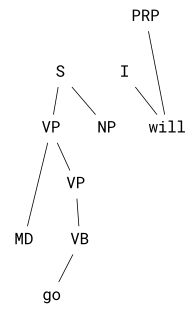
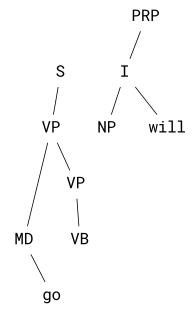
(157, 73) -> (135, 45)
(84, 101) -> (116, 101)
(66, 268) -> (38, 268)
